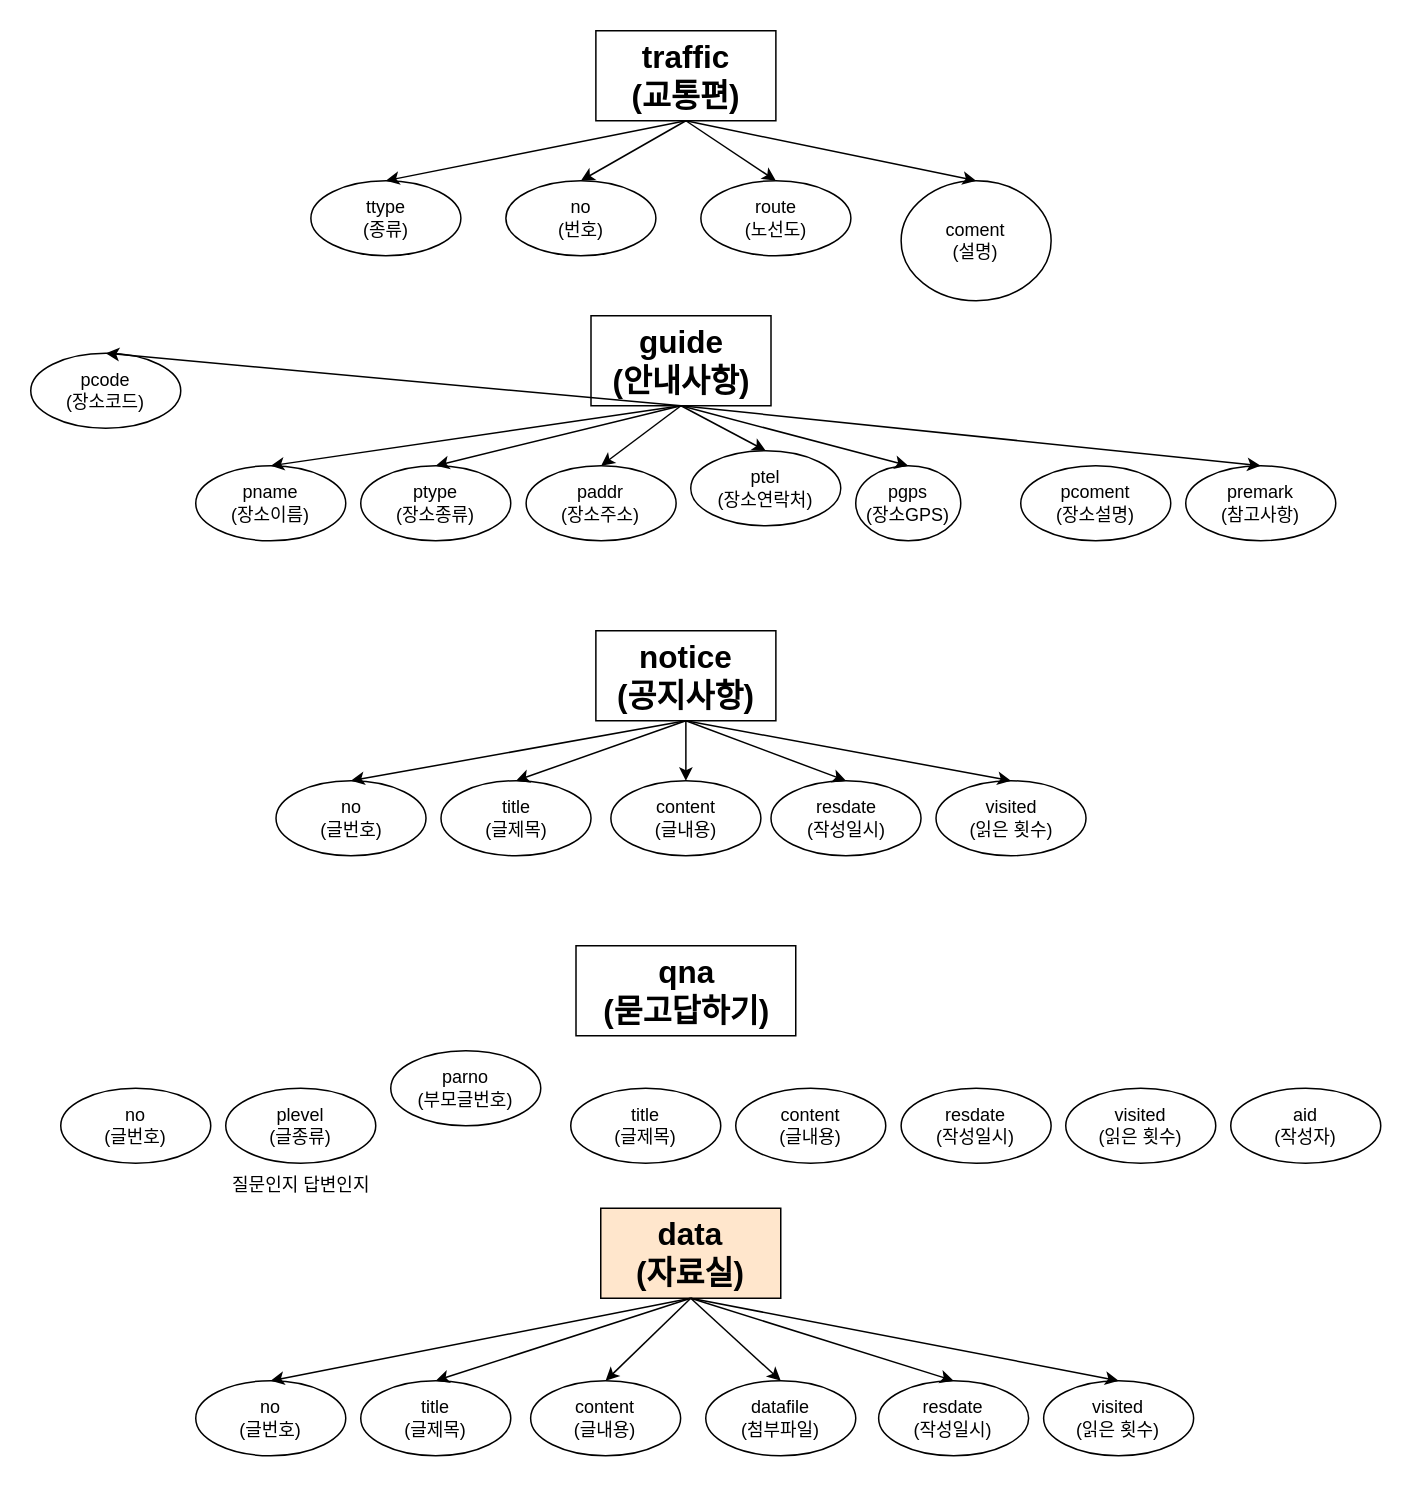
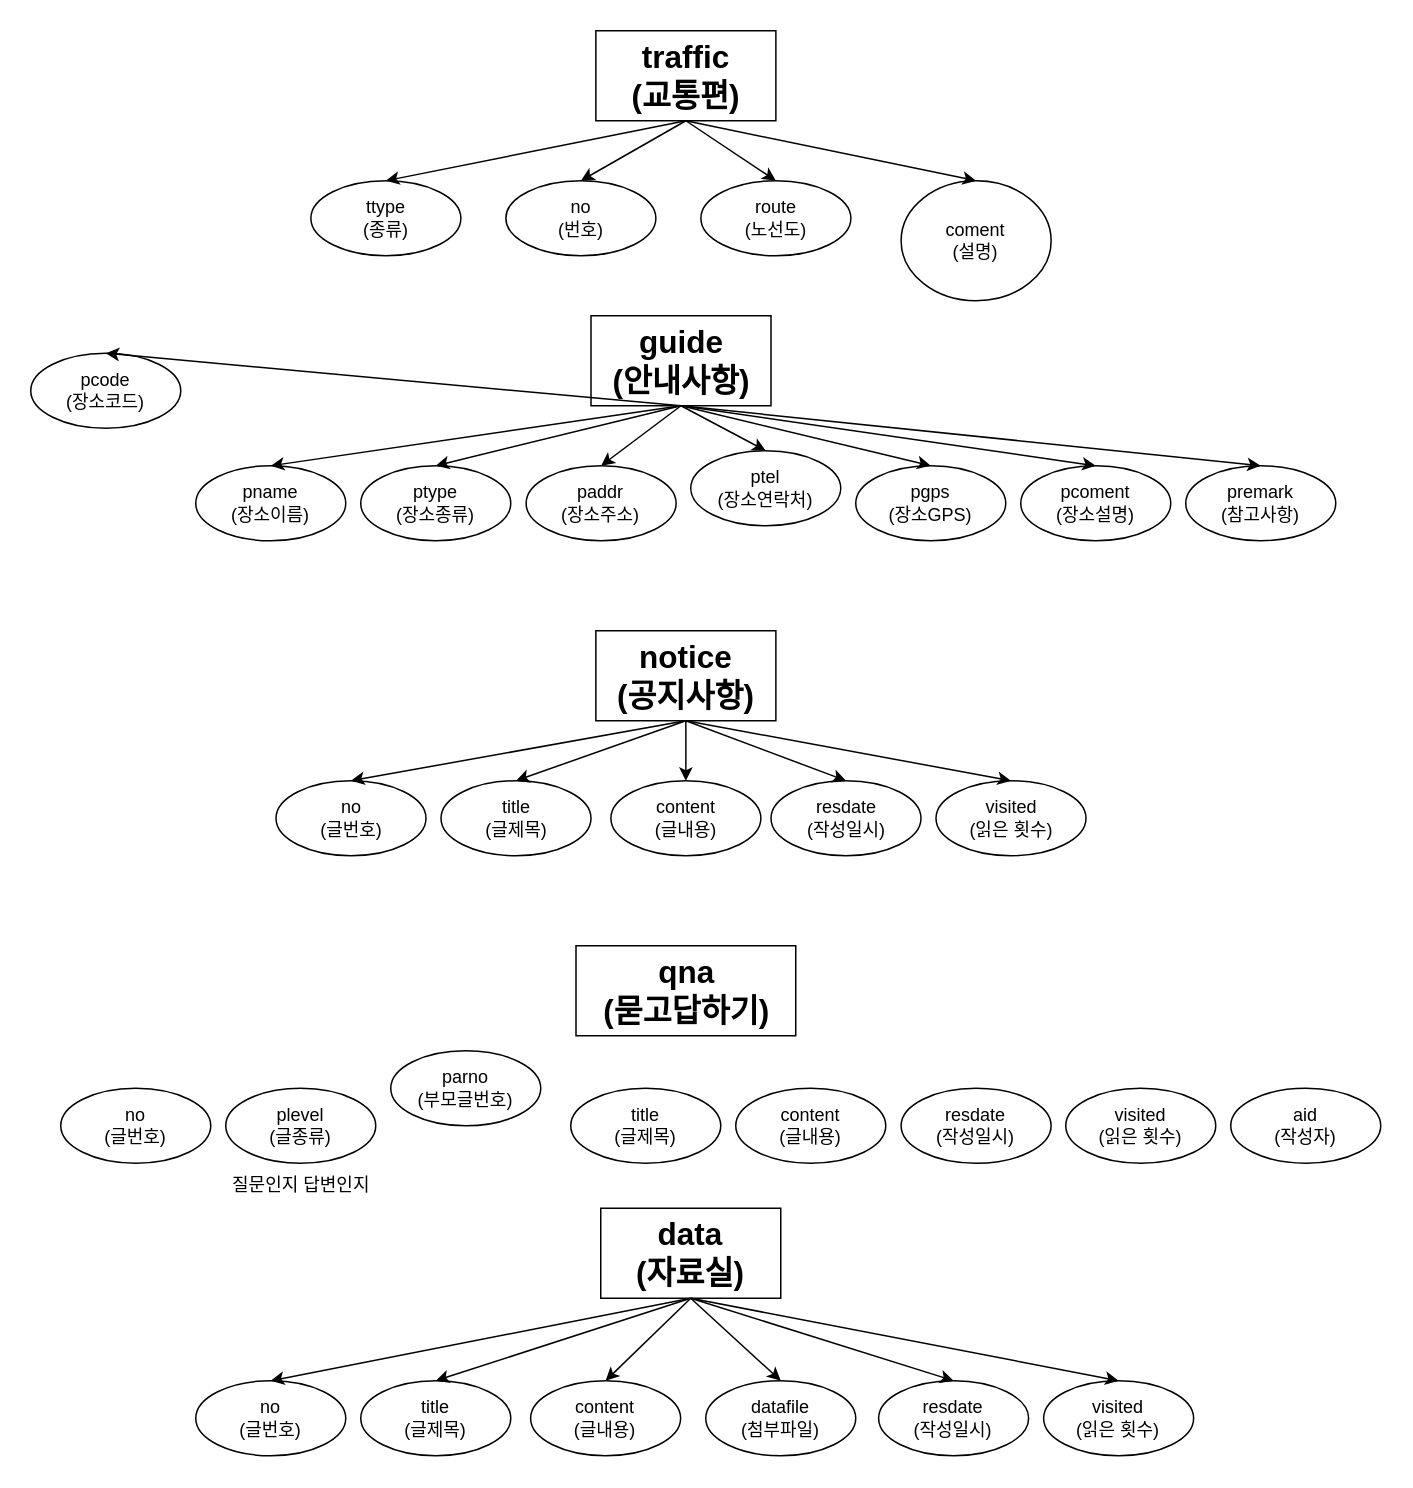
none -> (897, 437)
(908, 503) -> (931, 503)
(691, 1253) -> (691, 1253)
